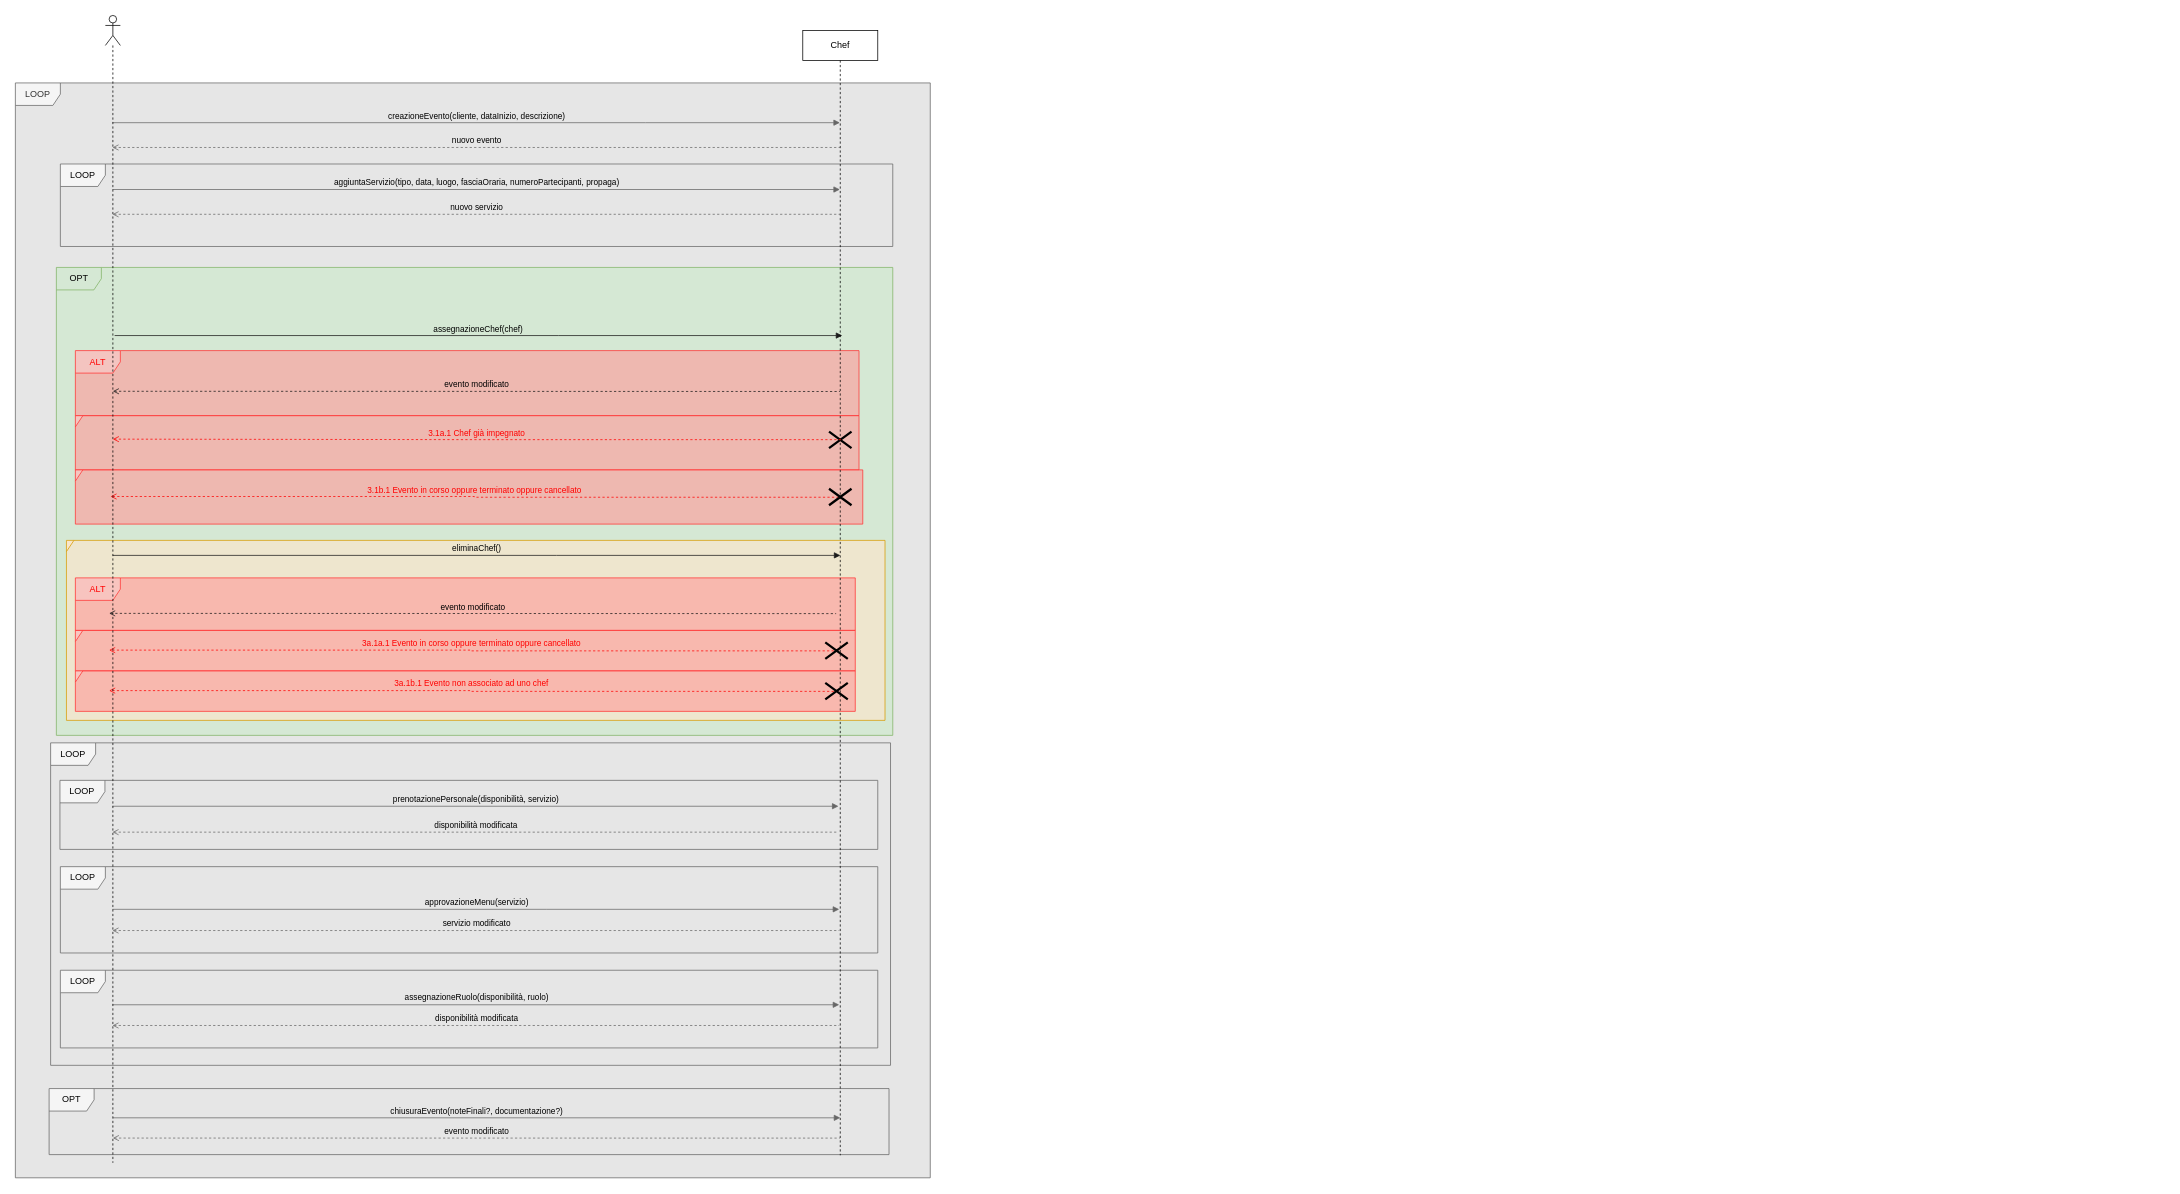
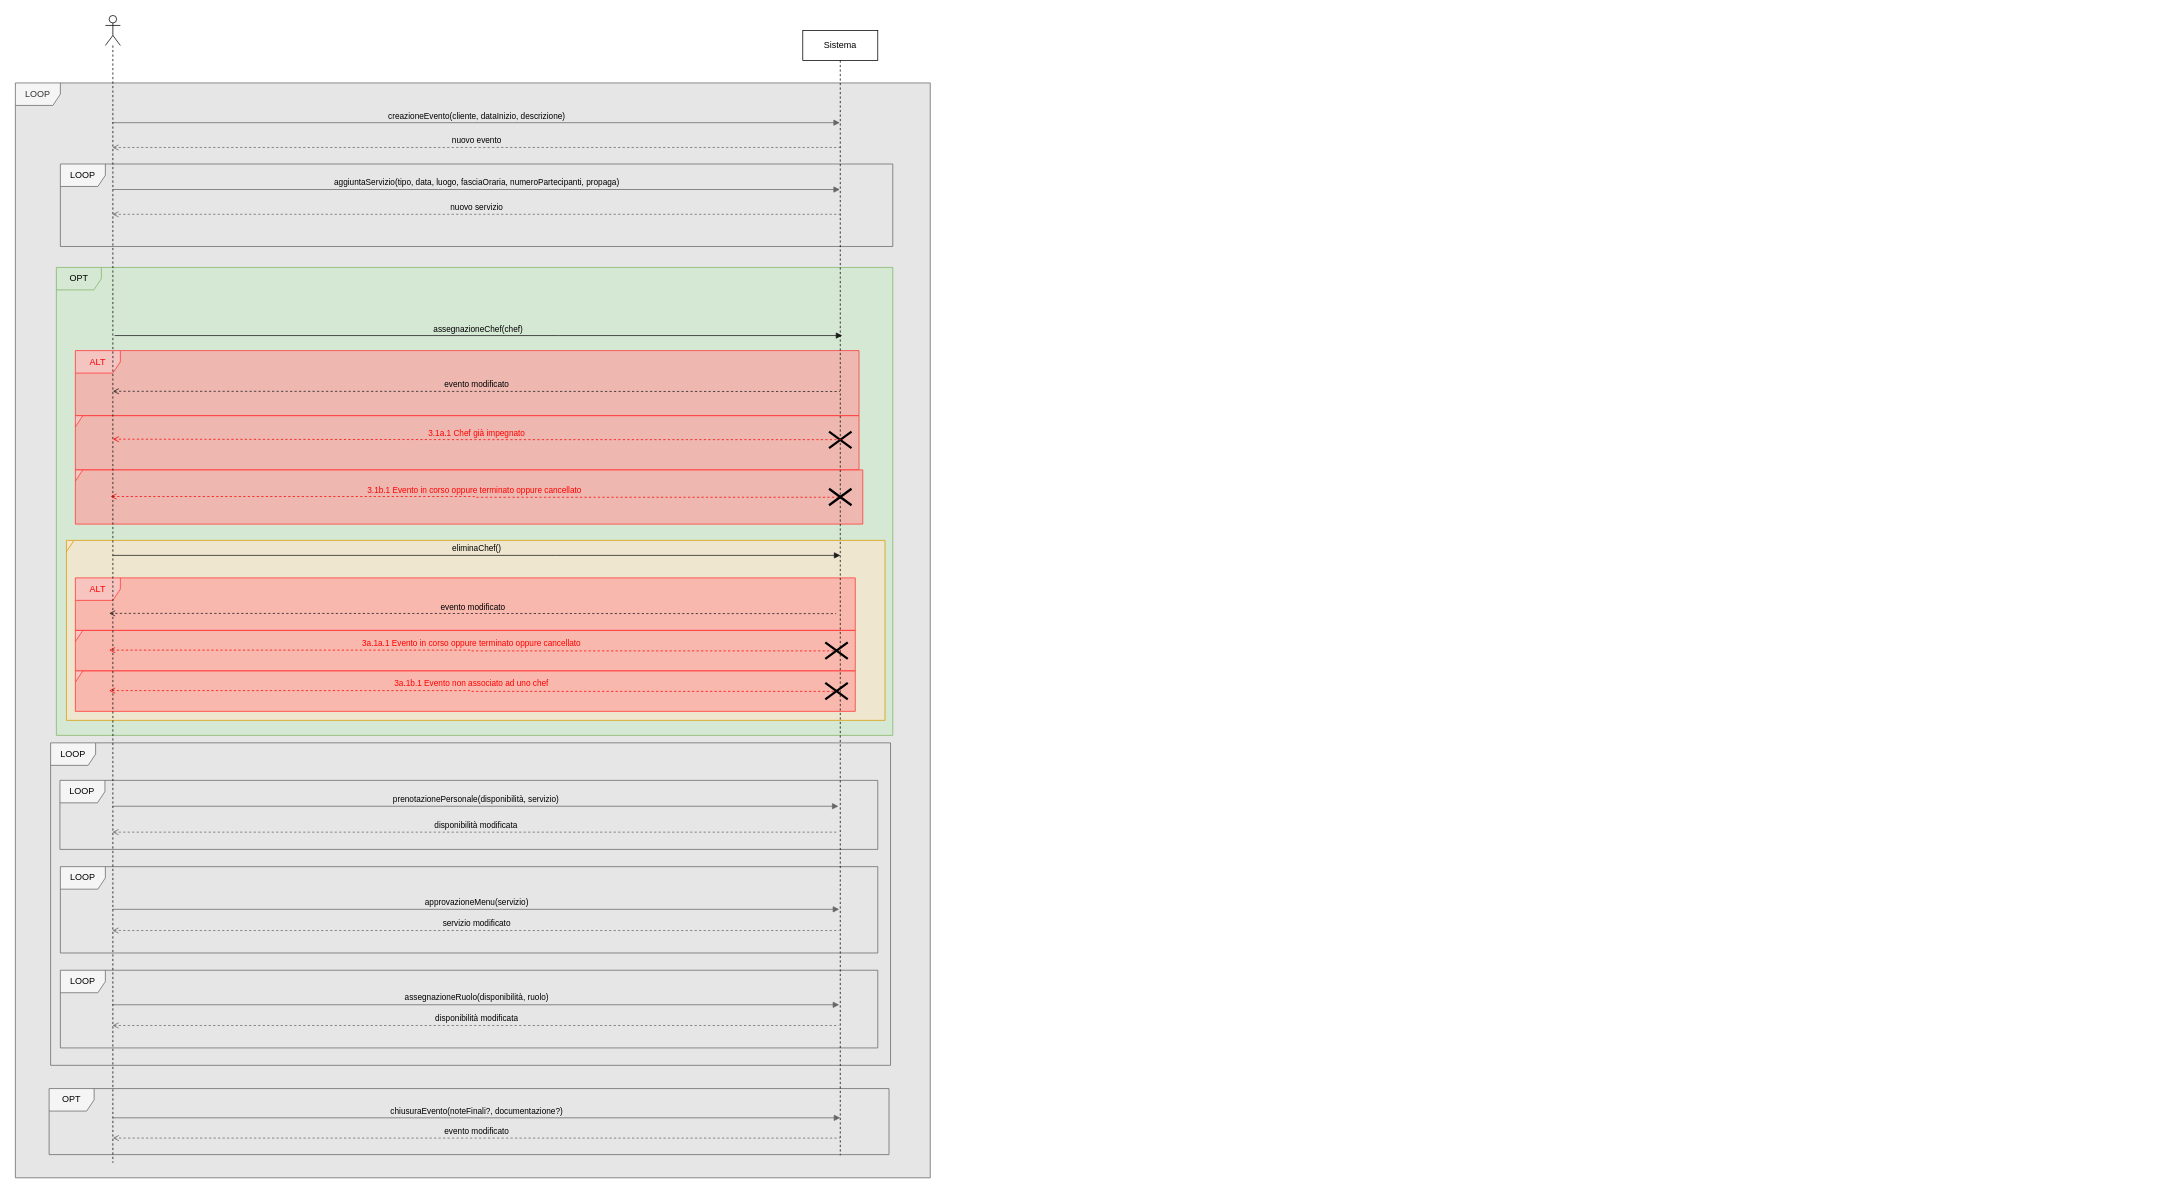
(840, 45) -> (840, 45)
